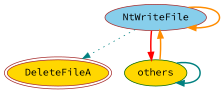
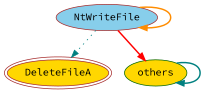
(161, 49) -> none
